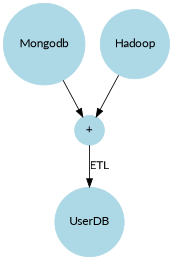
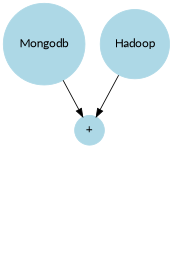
(90, 222) -> none
